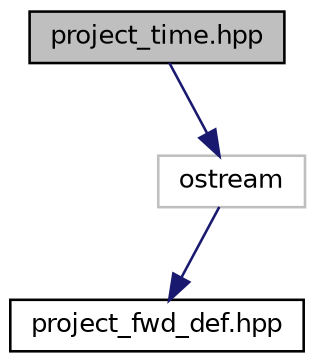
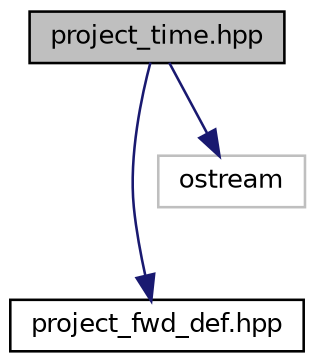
(200, 242) -> (133, 169)
